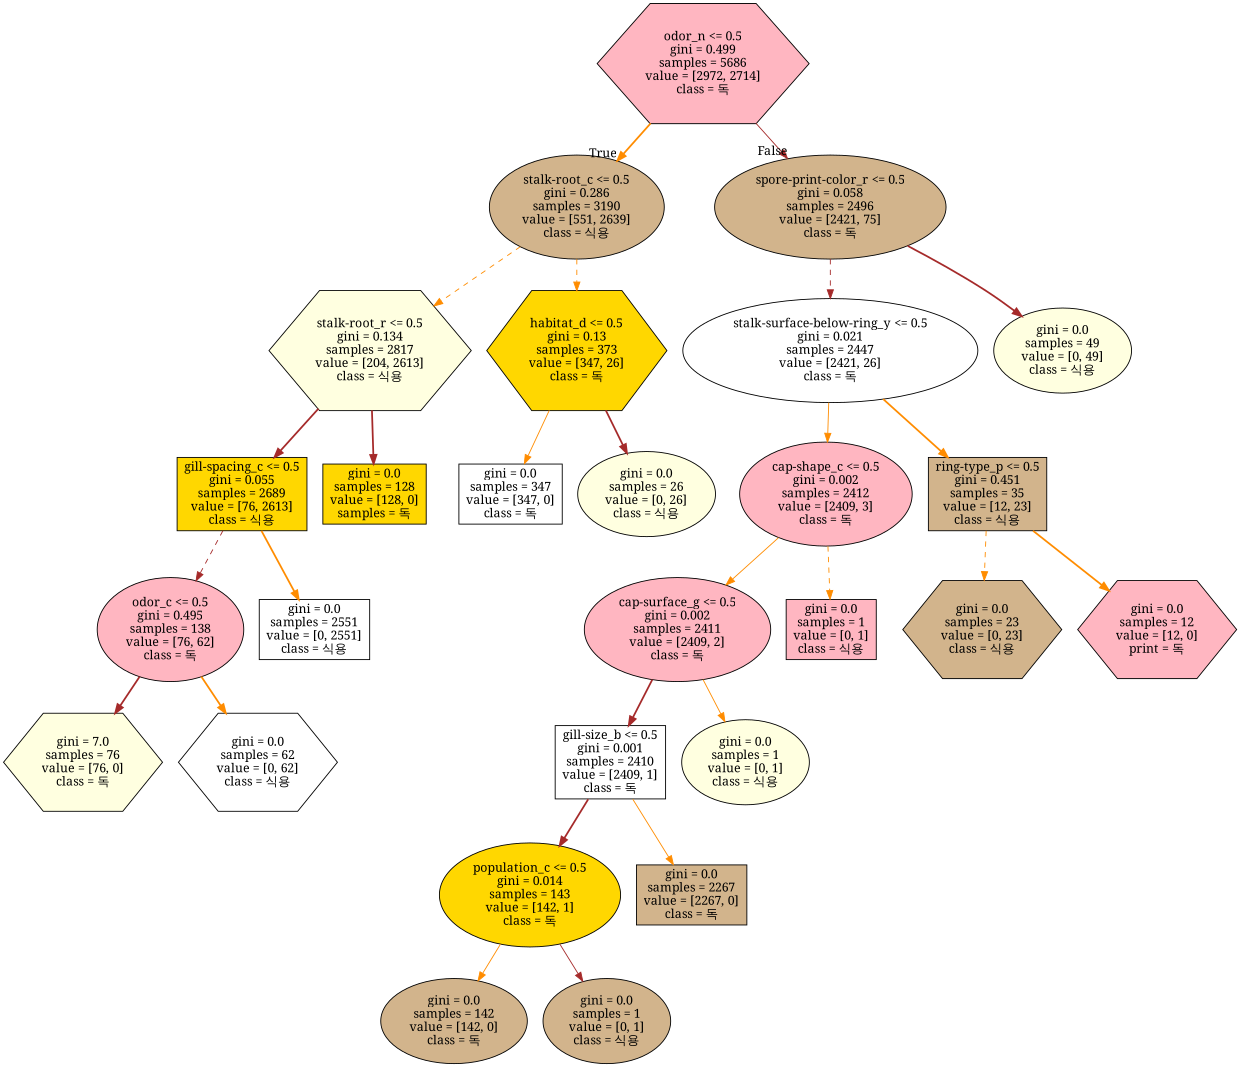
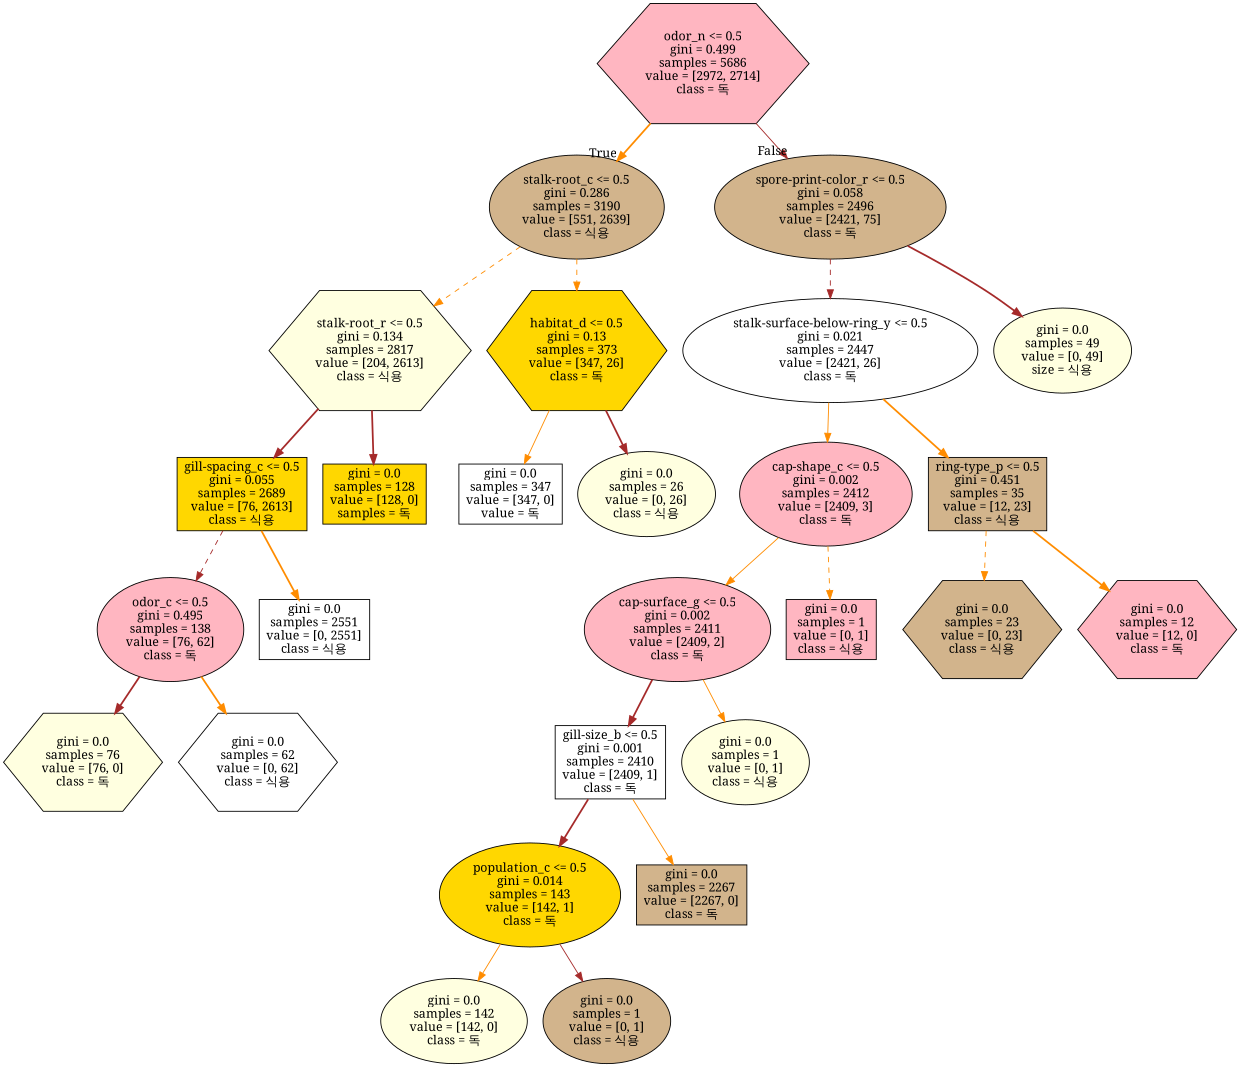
(1063, 351) -> (1063, 351)
(511, 494) -> (511, 494)
(1157, 630) -> (1157, 630)
(83, 762) -> (83, 762)
(454, 1021) -> (454, 1021)
